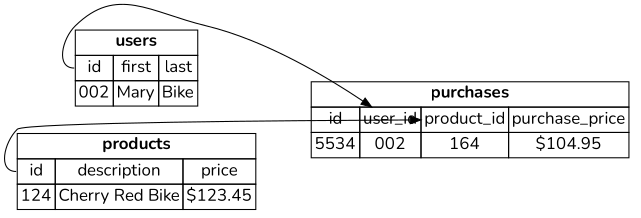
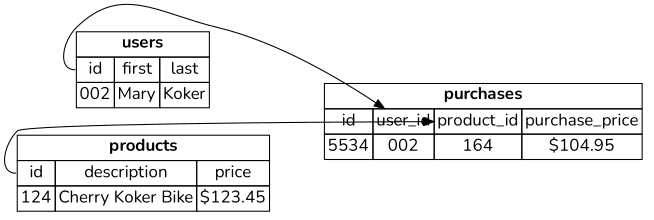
(178, 92) -> (185, 94)
(119, 196) -> (126, 197)
